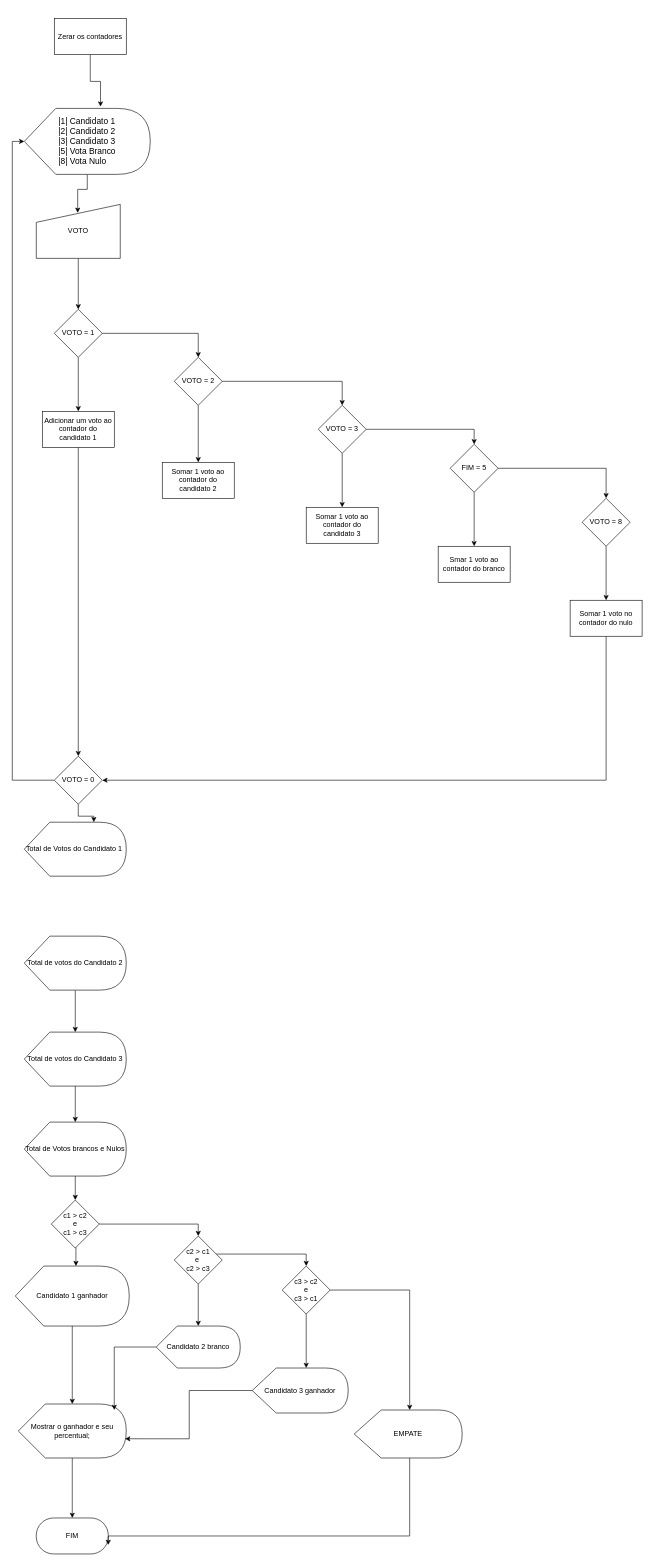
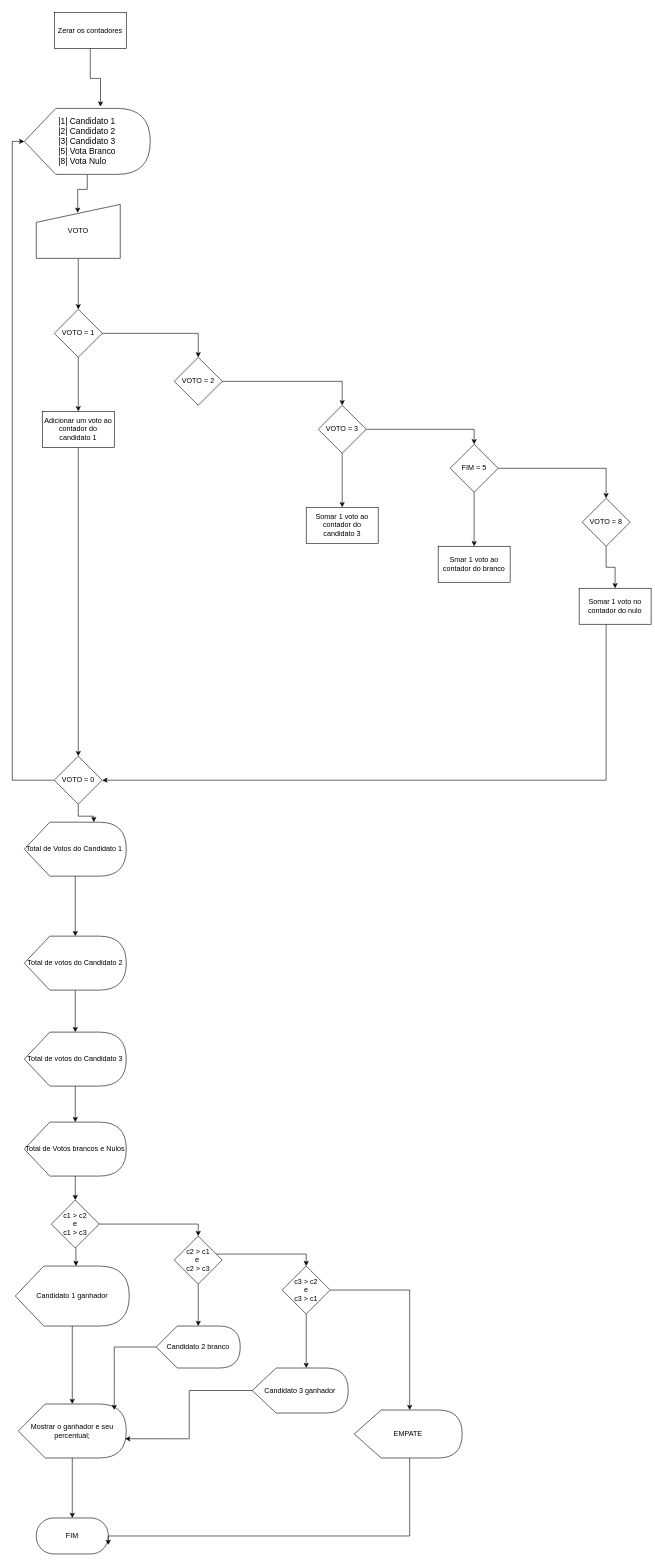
(90, 36) -> (90, 30)
(198, 456) -> none
(198, 480) -> none
(606, 618) -> (615, 606)
none -> (75, 930)
